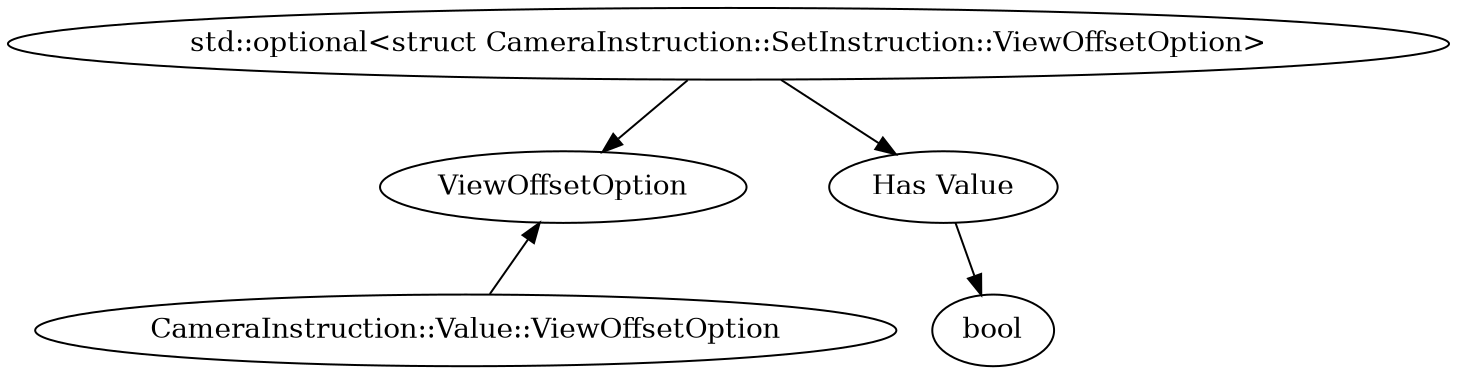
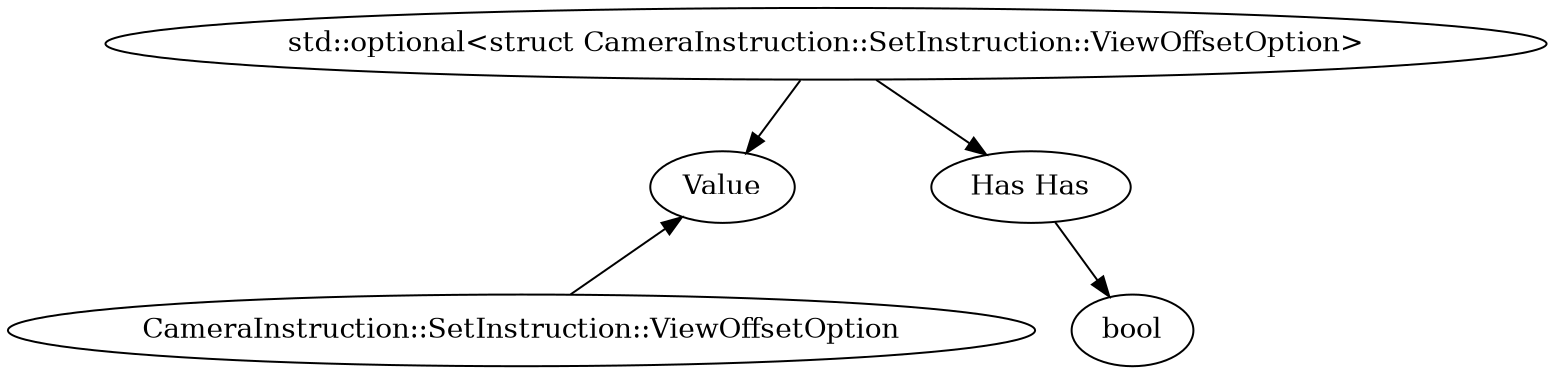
(563, 187) -> (723, 187)
(943, 187) -> (1031, 187)
(466, 330) -> (522, 330)
